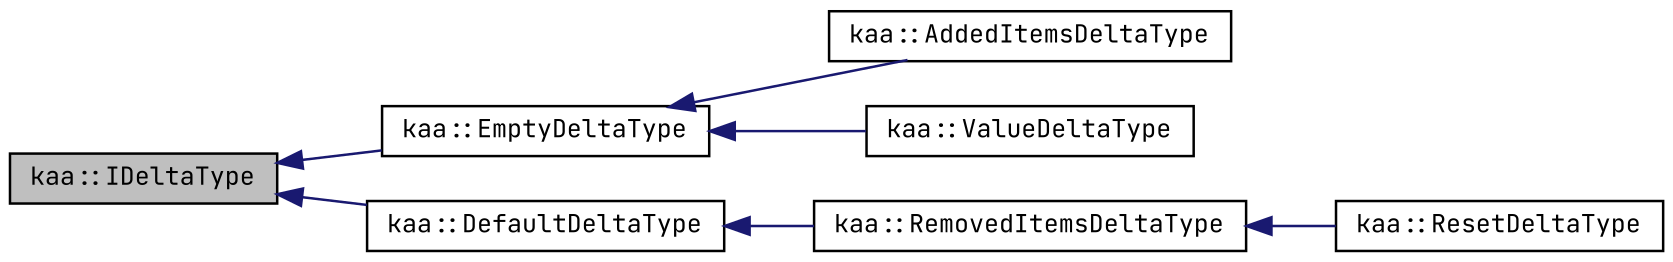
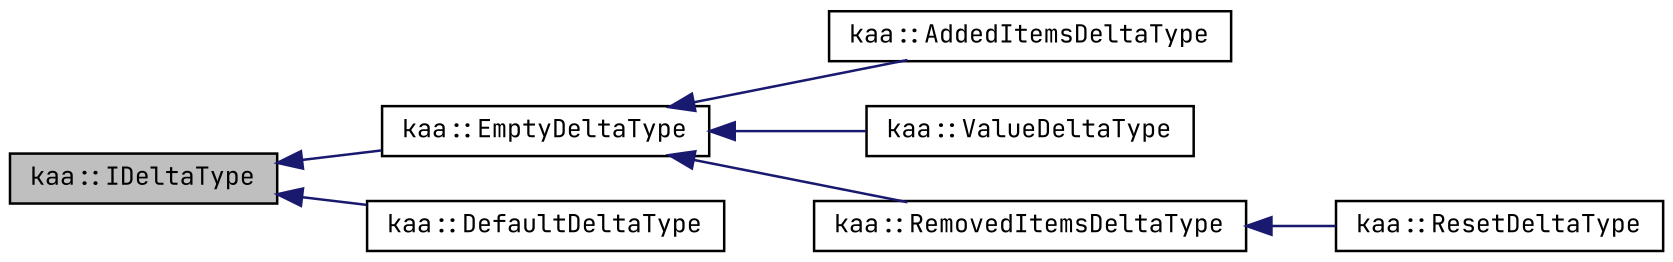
(782, 226) -> (801, 181)
